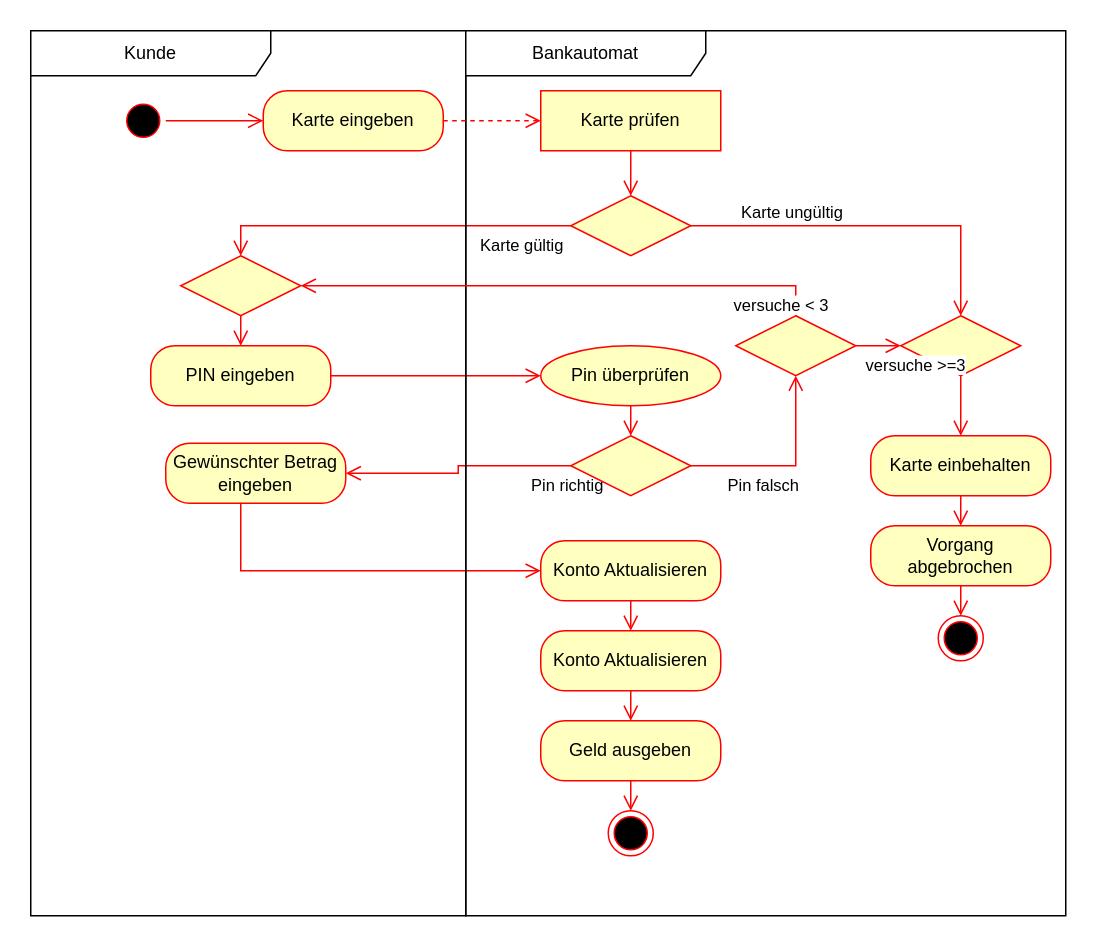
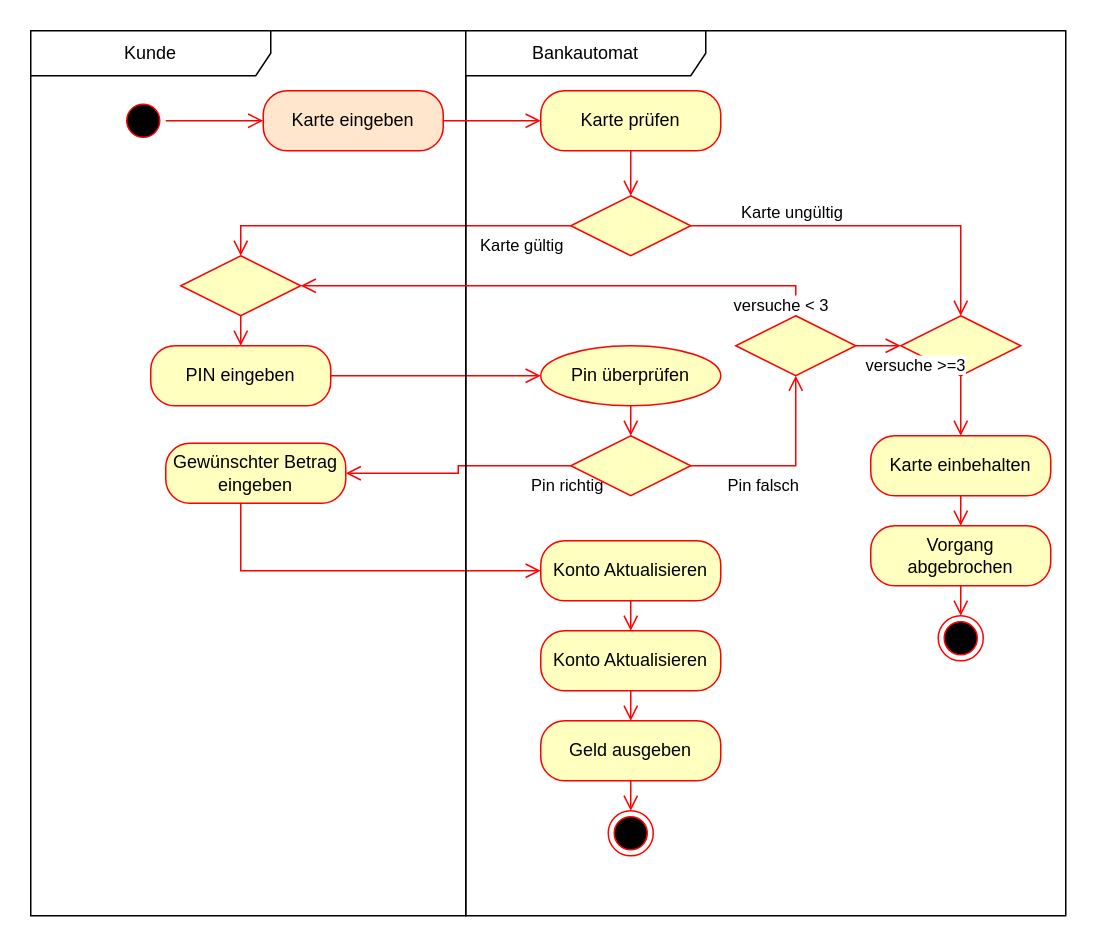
(353, 121) -> (353, 121)
(489, 121) -> (489, 121)
(631, 121) -> (631, 121)
